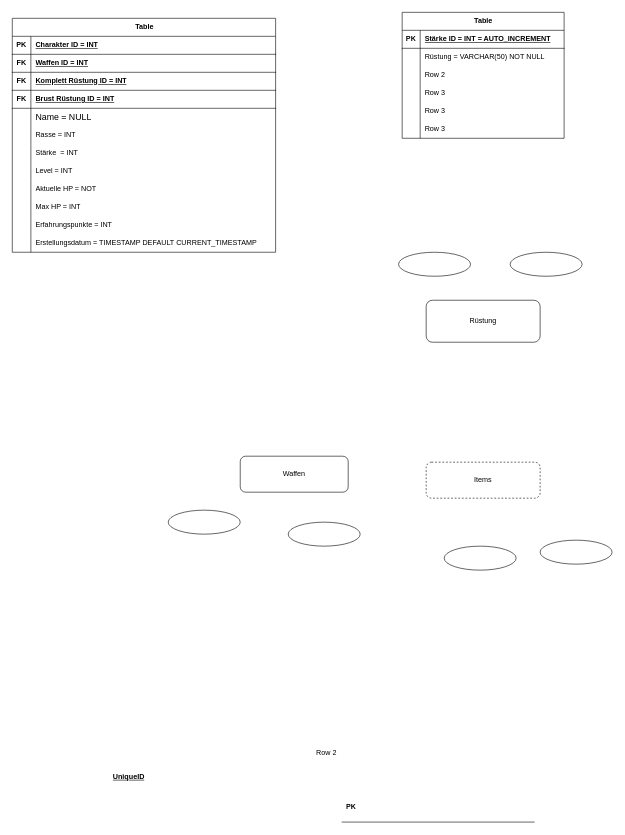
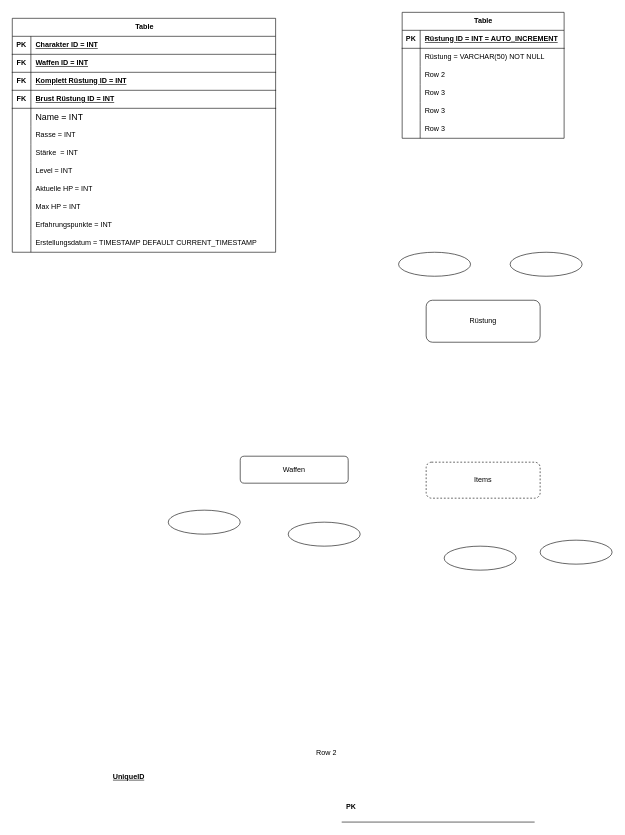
(485, 39) -> (487, 39)
(56, 117) -> (54, 117)
(65, 189) -> (65, 189)
(294, 474) -> (294, 470)
